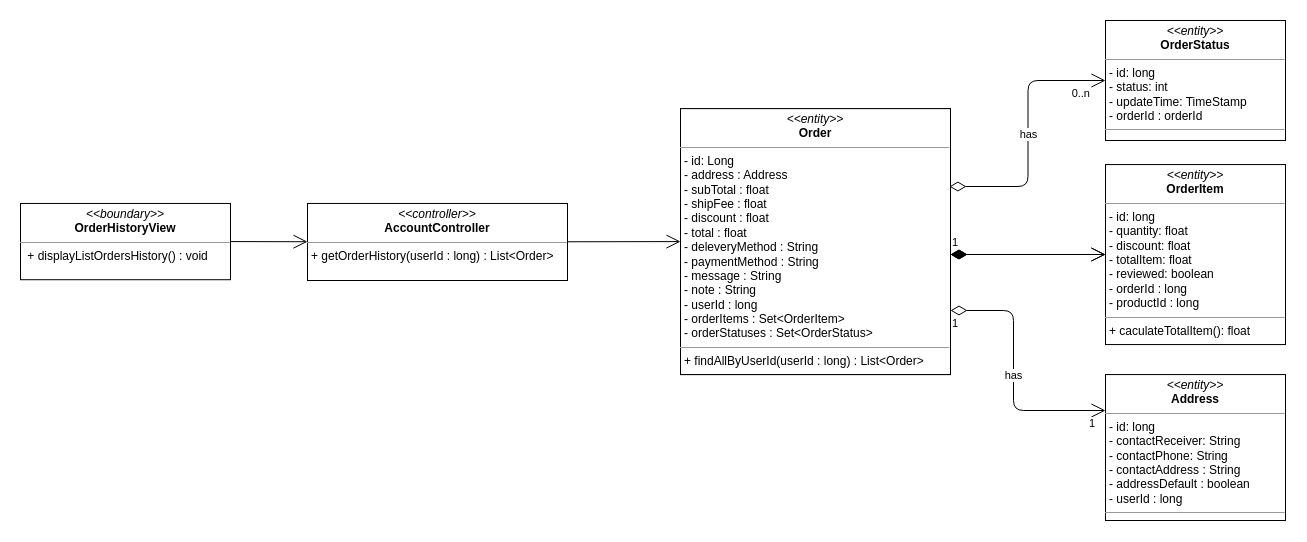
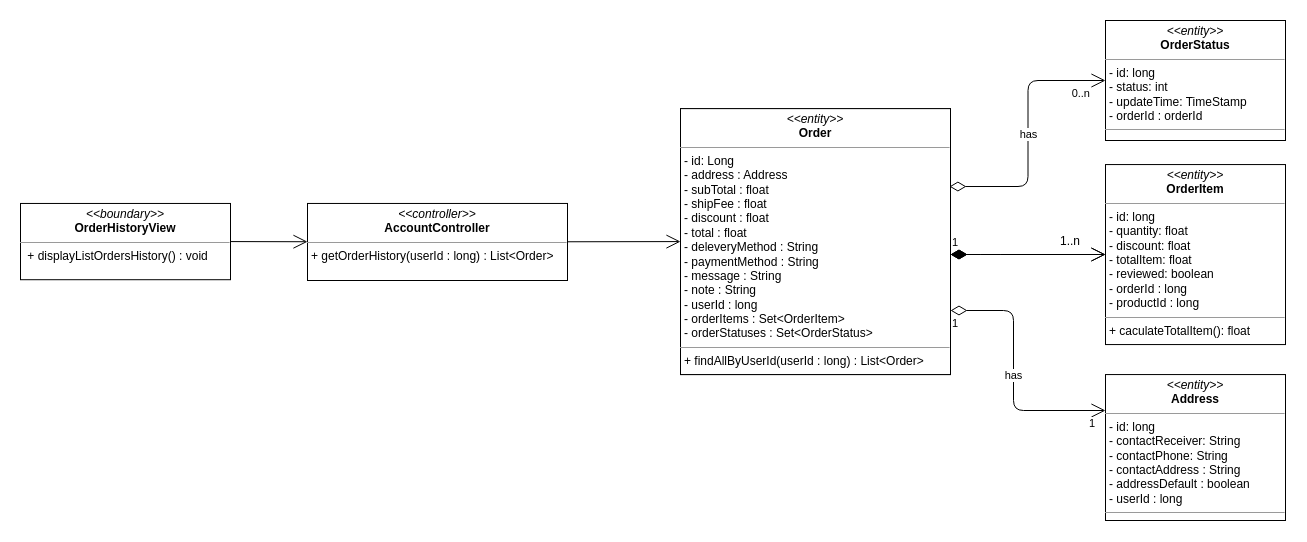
none -> (1071, 242)
